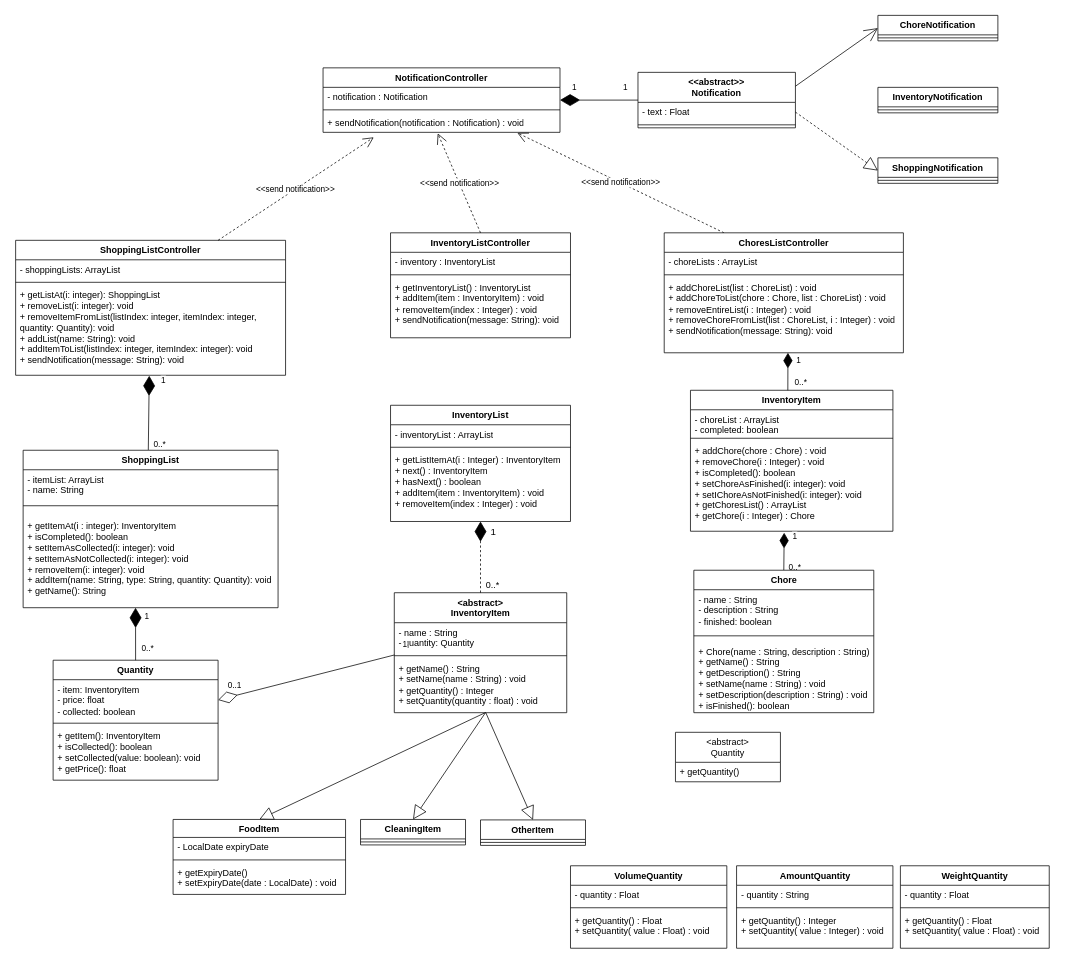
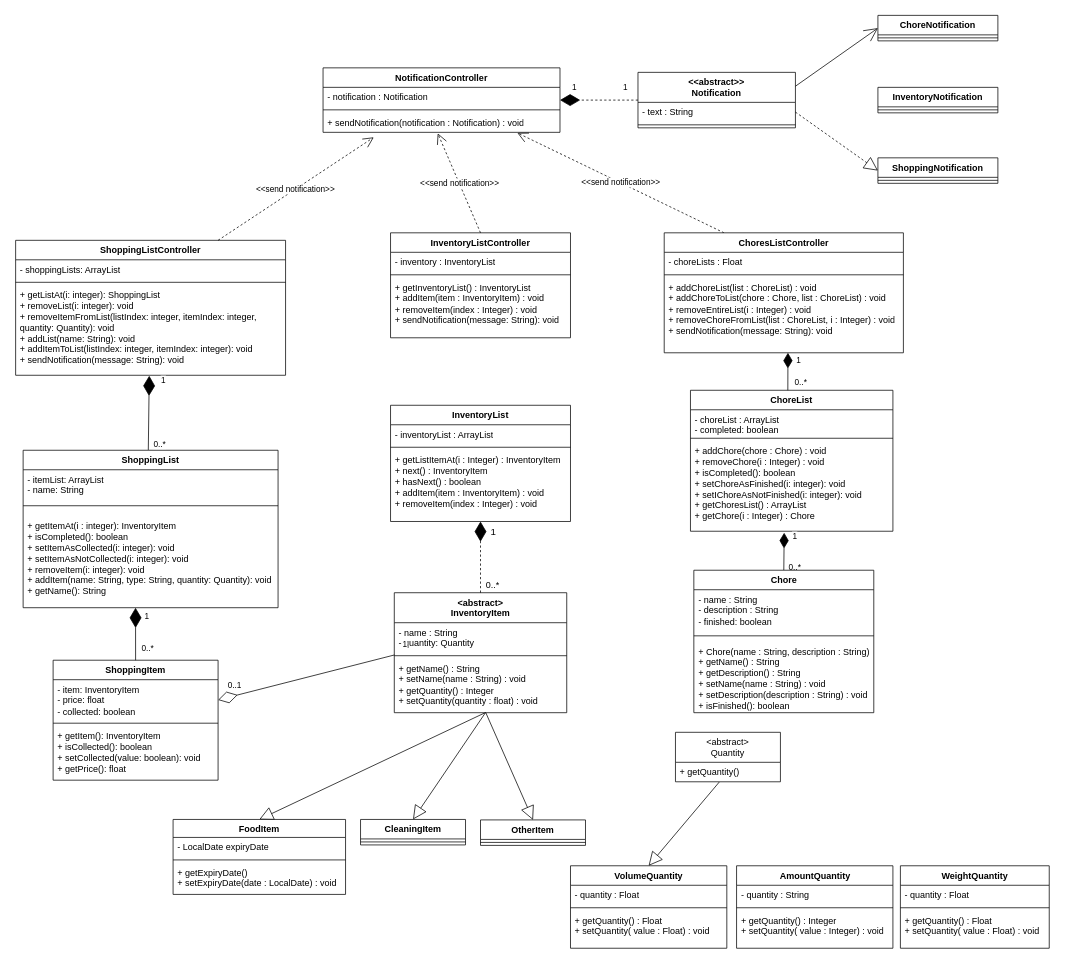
(609, 100) -> (609, 100)
(672, 113) -> (674, 113)
(722, 263) -> (712, 263)
(792, 401) -> (792, 401)
(135, 671) -> (135, 671)
none -> (689, 819)
